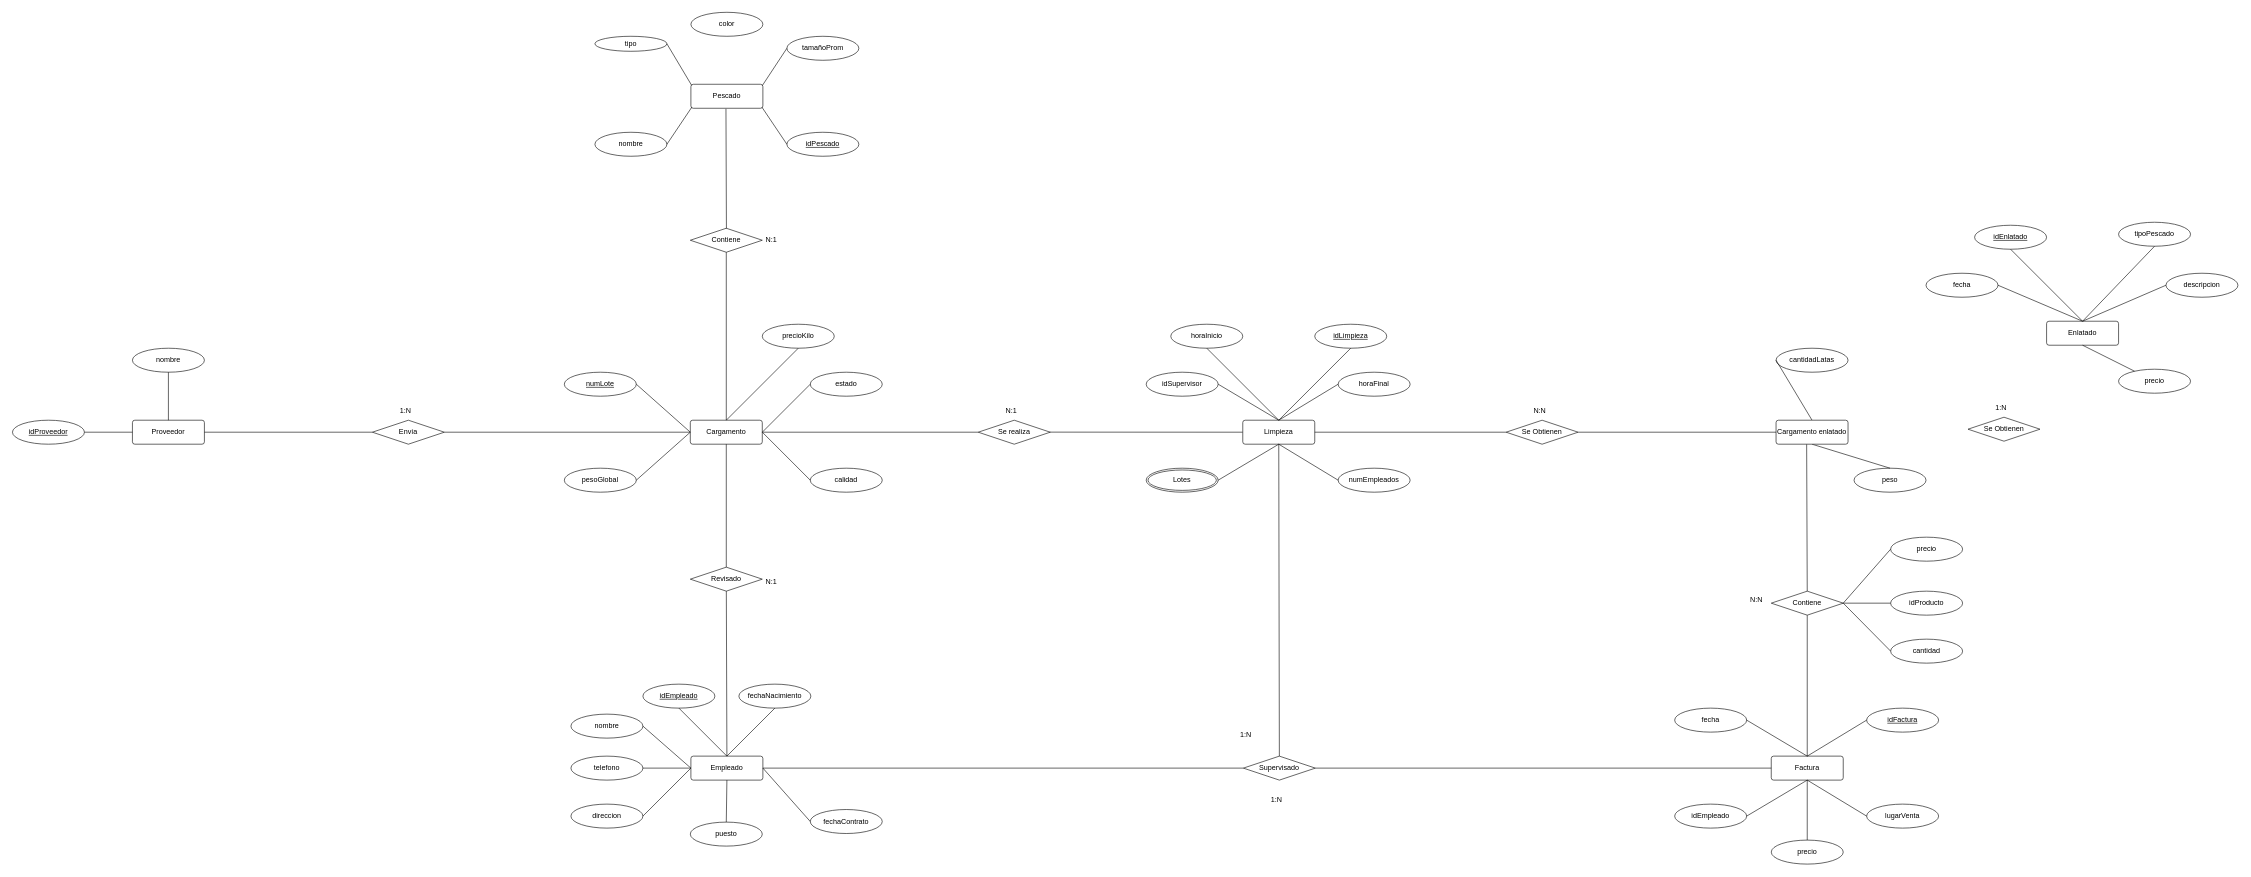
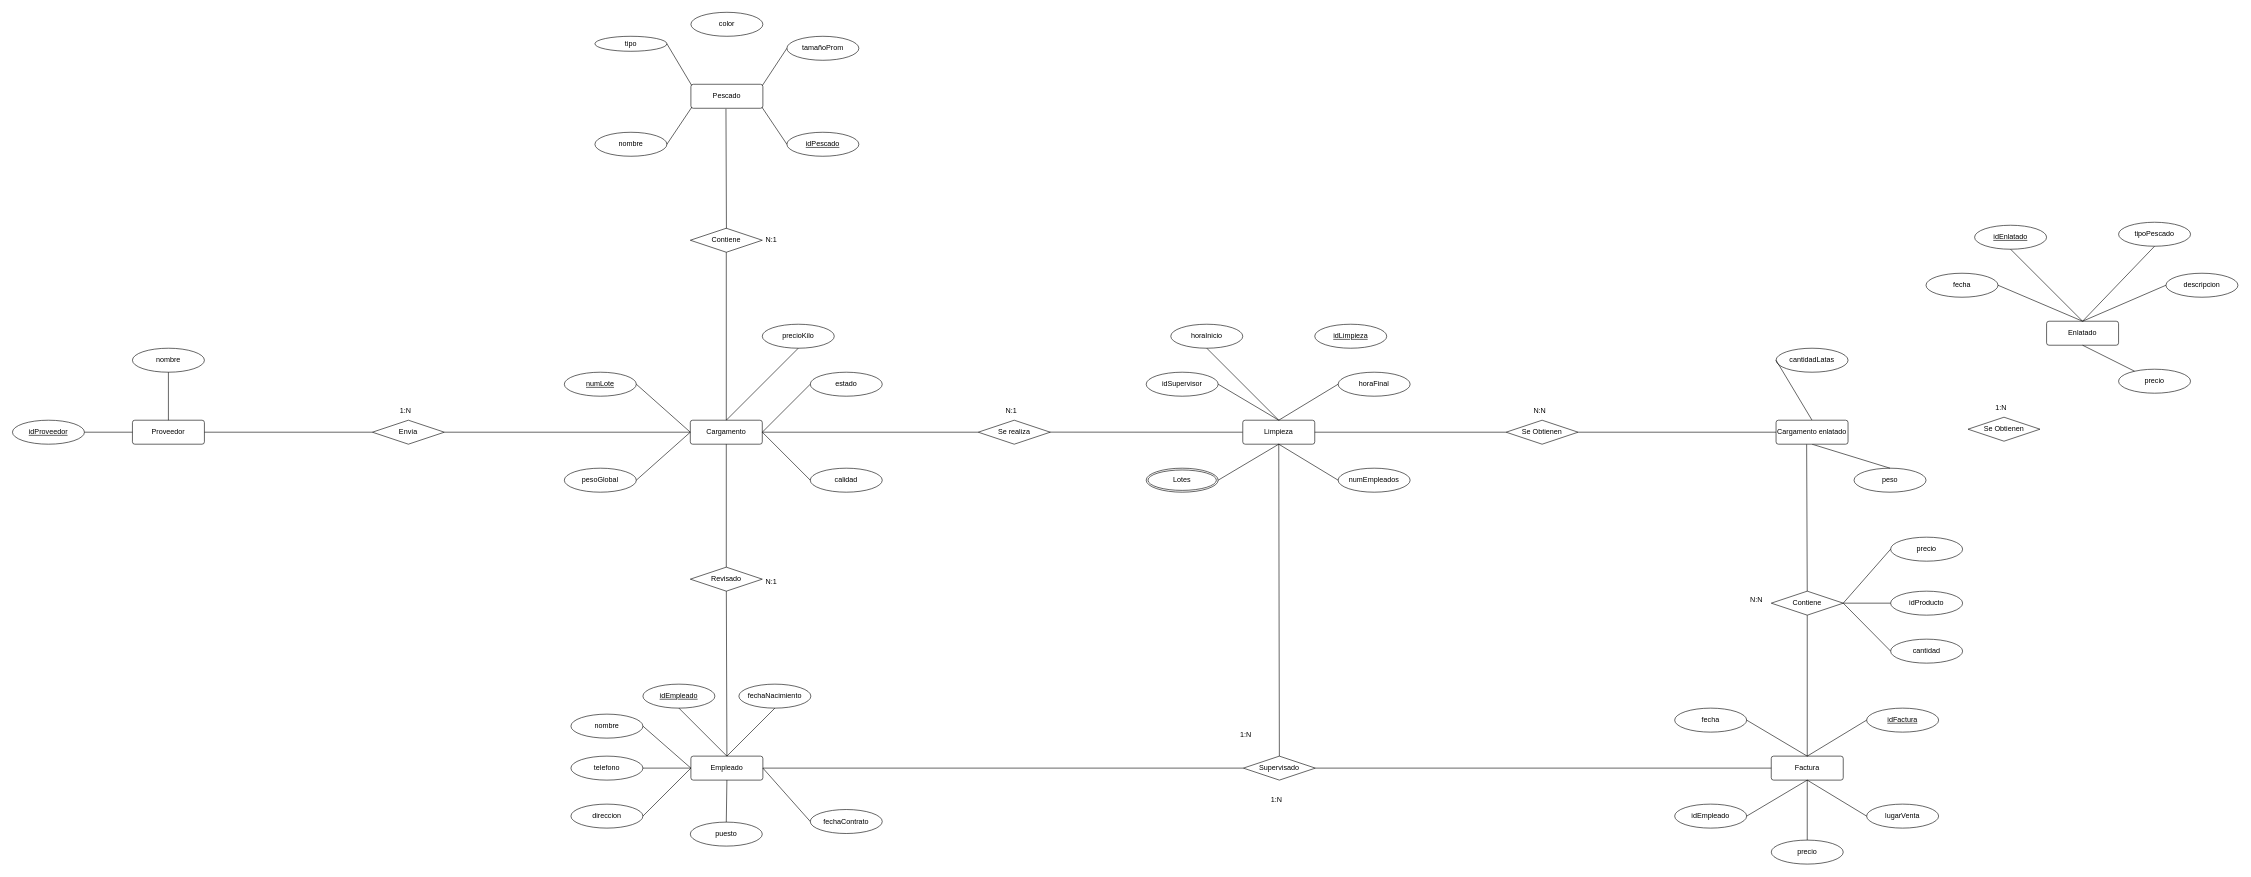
(1319, 380) -> none
